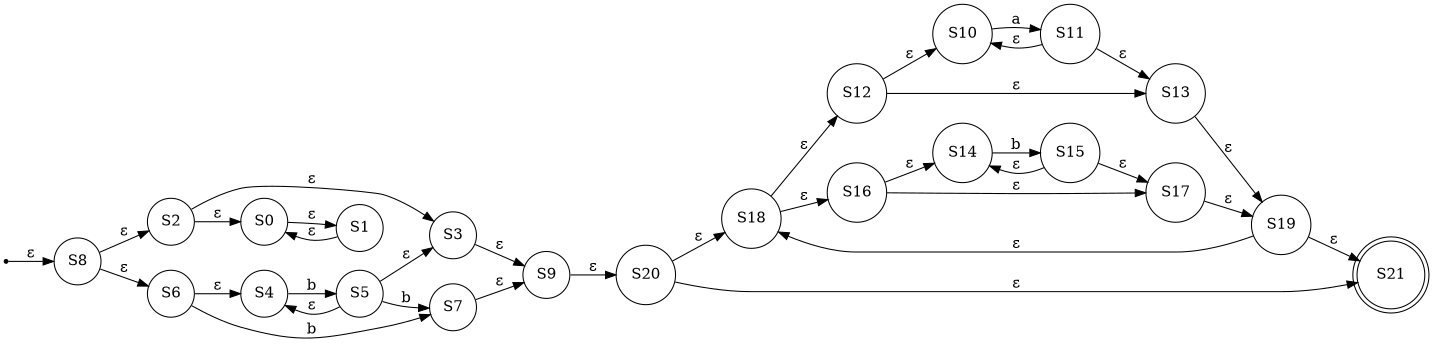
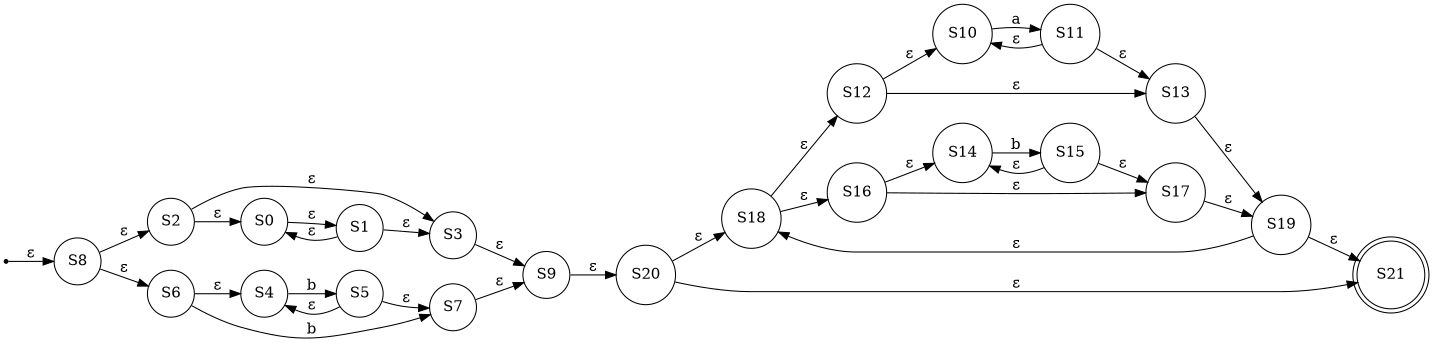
(402, 267) -> (401, 231)
(406, 298) -> (406, 298)
